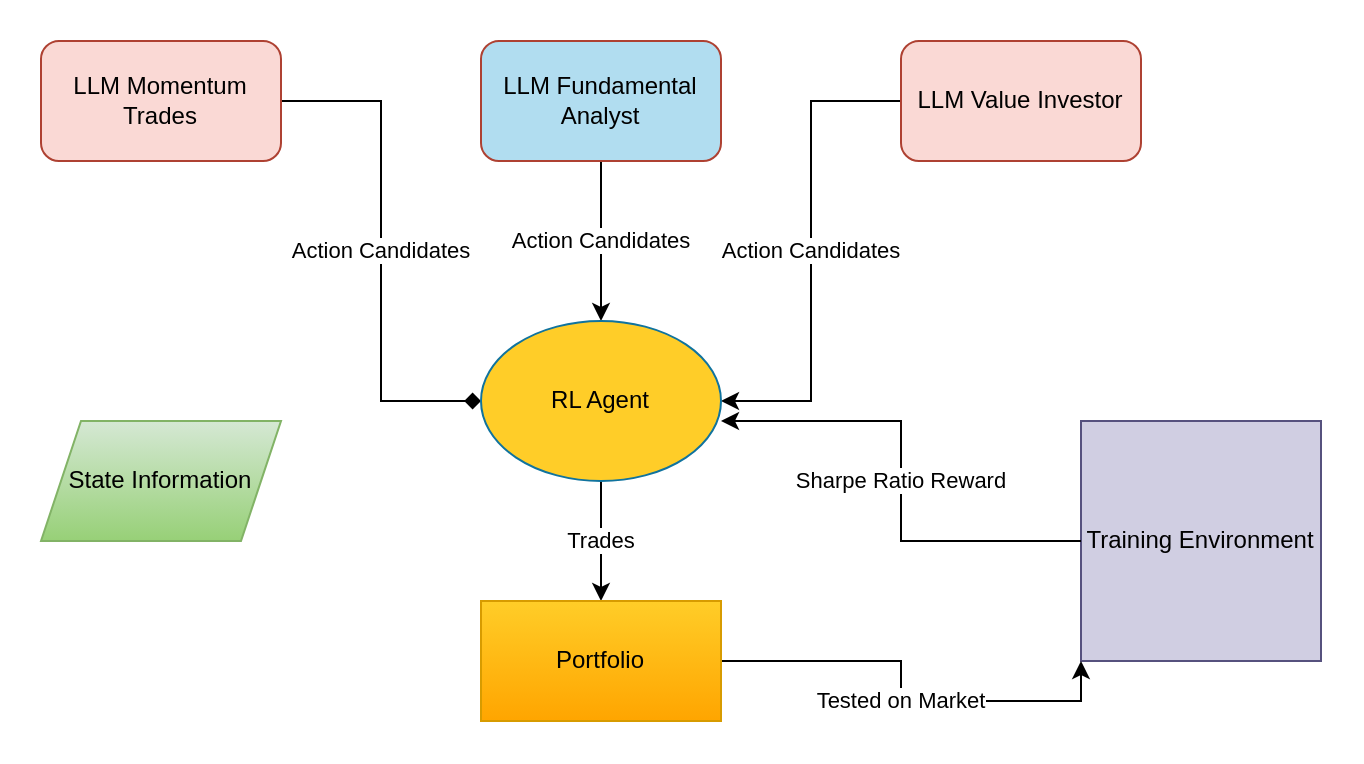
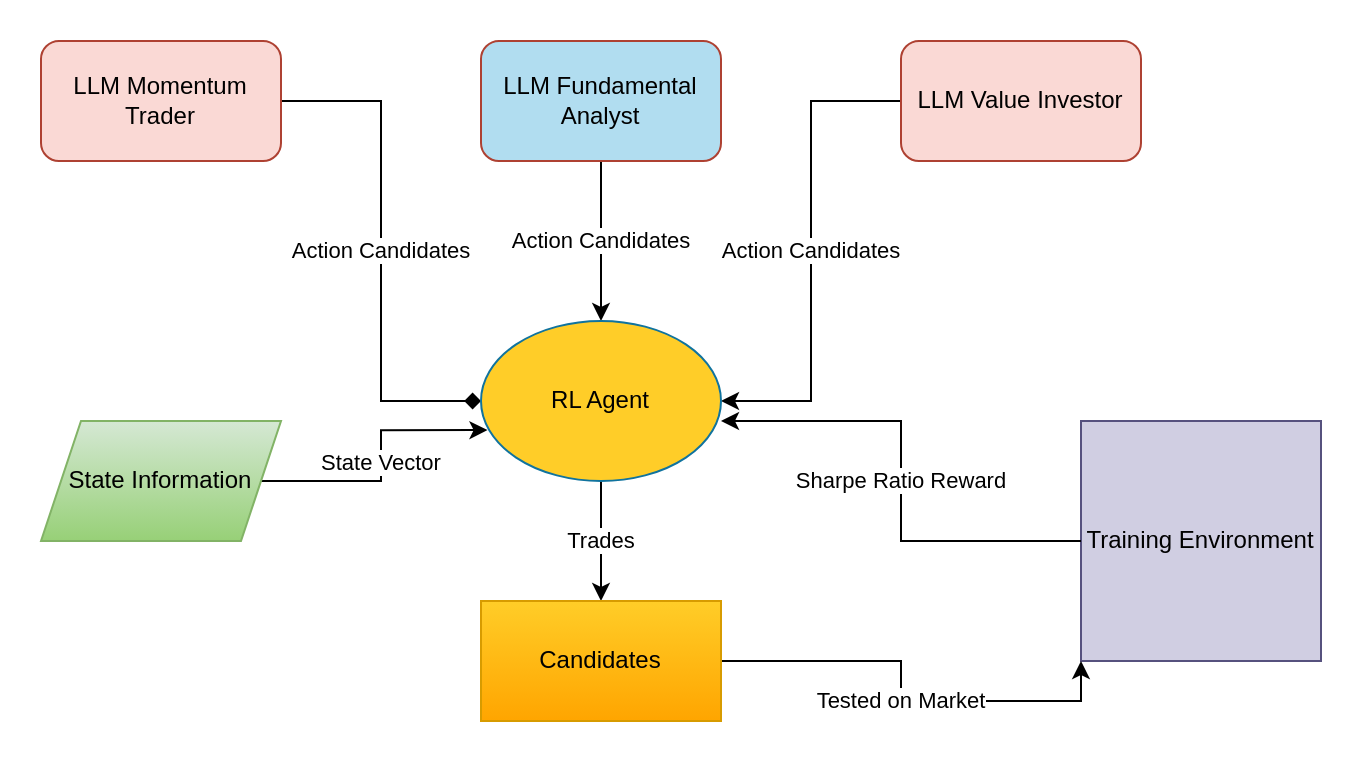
(161, 101) -> (161, 101)
none -> (381, 468)
(601, 661) -> (601, 661)
